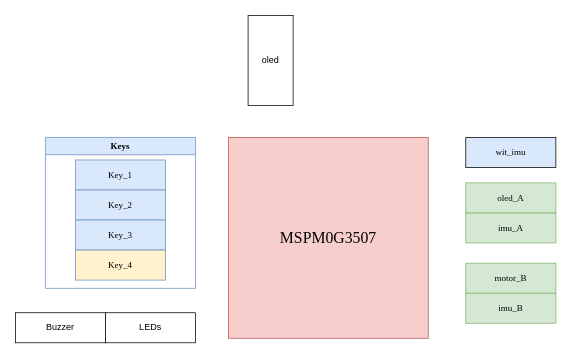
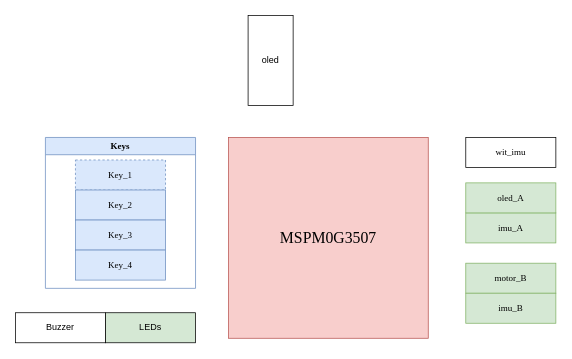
(510, 152) -> (510, 152)
(120, 175) -> (120, 175)
(120, 265) -> (120, 265)
(150, 327) -> (150, 327)
